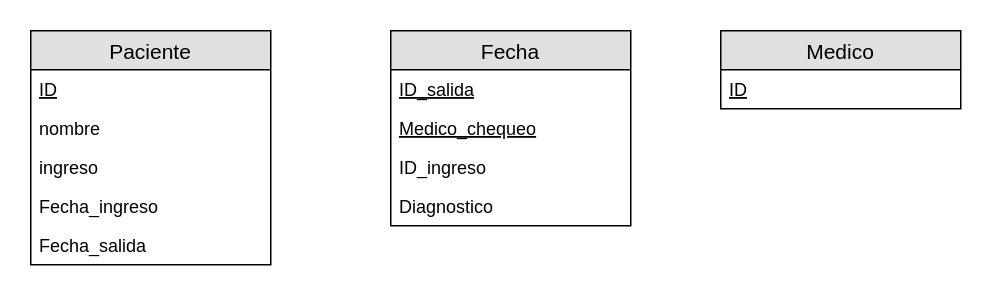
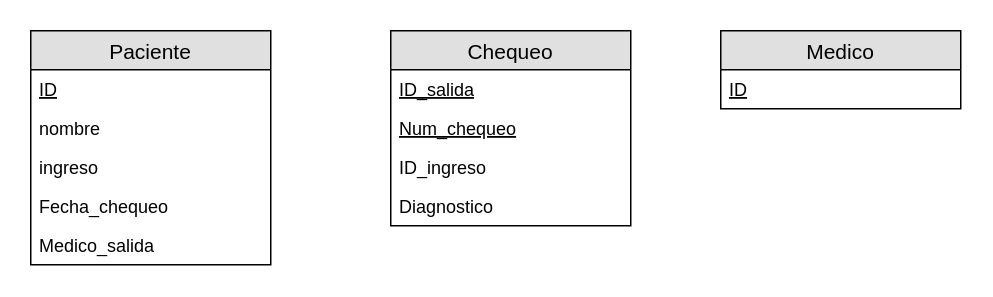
(510, 52) -> (510, 52)
(467, 129) -> (454, 129)
(102, 207) -> (105, 207)
(95, 246) -> (98, 246)
